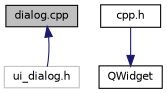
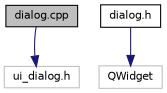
(131, 16) -> (131, 16)
(49, 52) -> (35, 41)
(131, 77) -> (131, 77)
